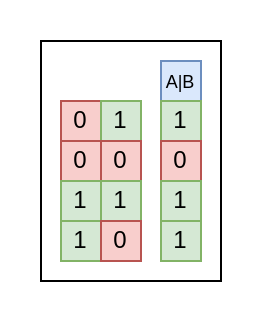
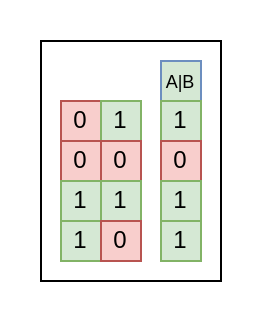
(181, 81) -> (181, 81)
